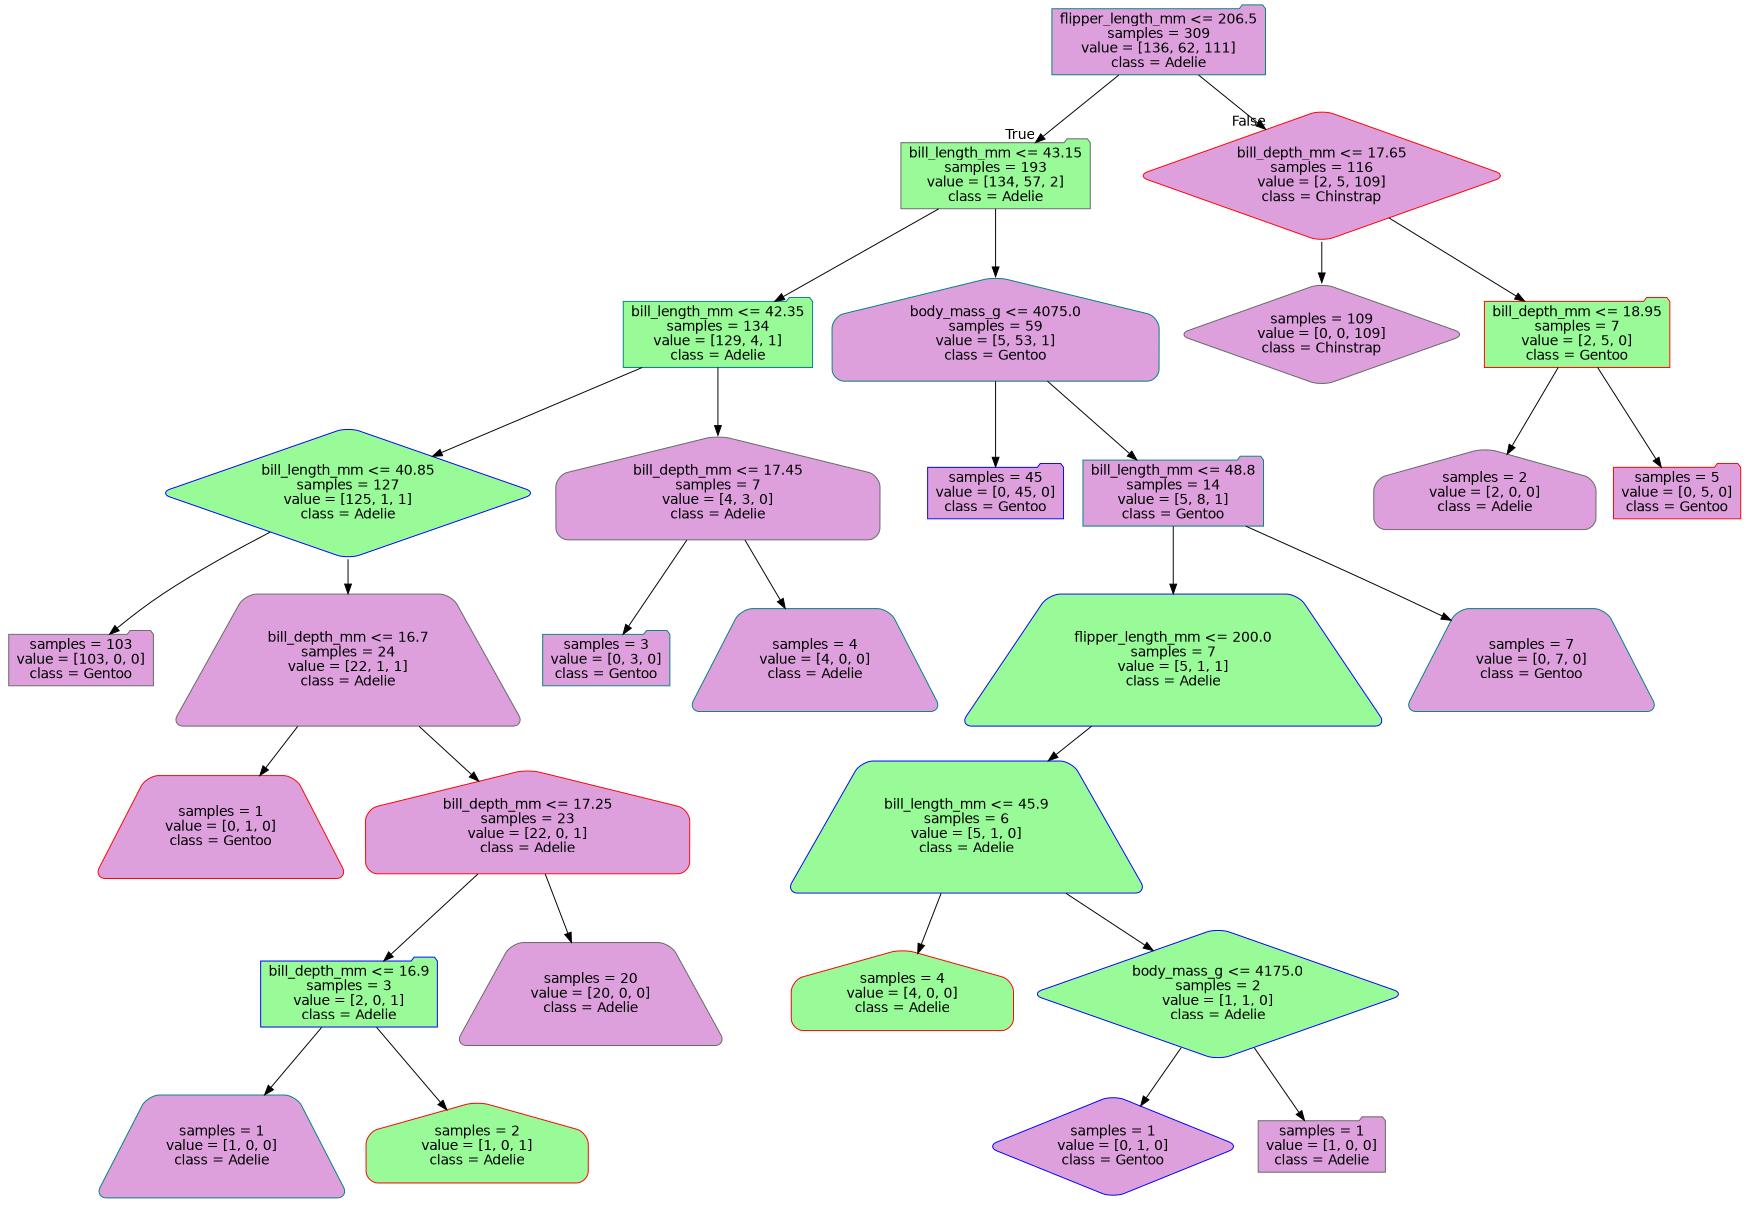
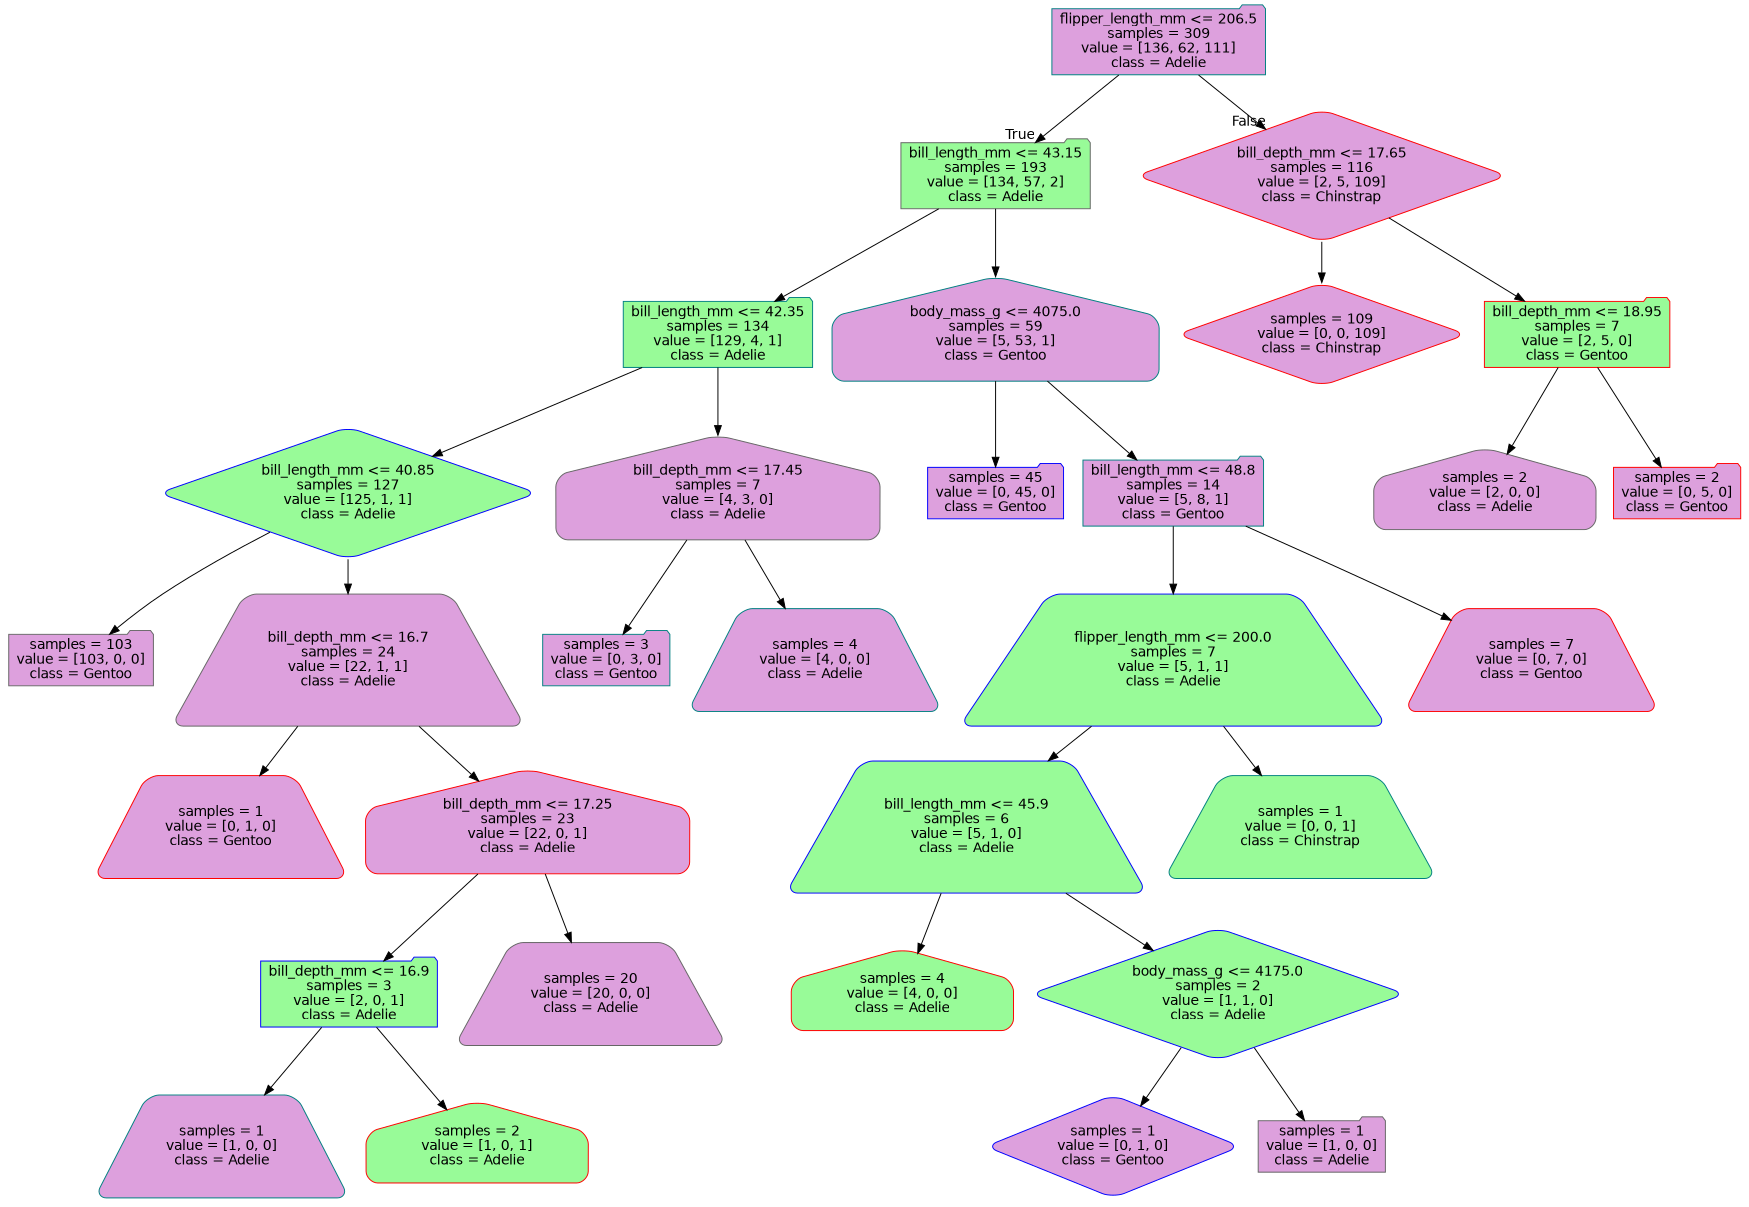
(1322, 334) -> (1322, 334)
(1677, 493) -> (1677, 493)
(1531, 660) -> (1531, 660)
none -> (1300, 827)
